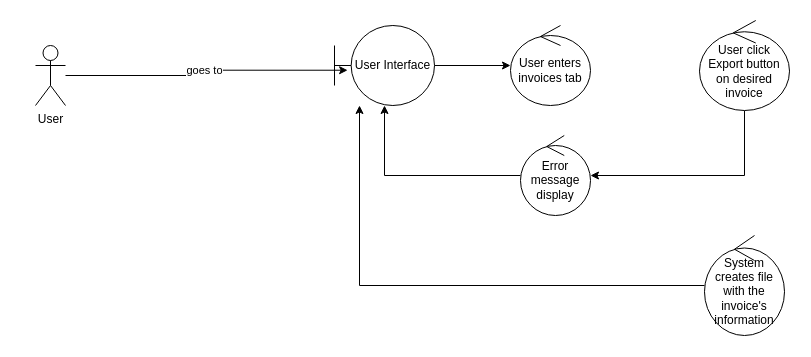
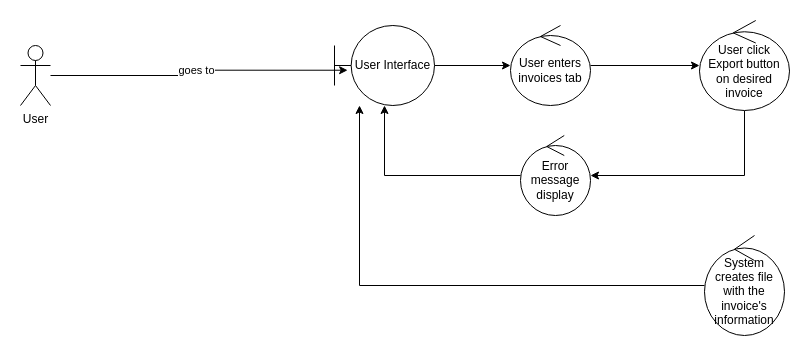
none -> (642, 66)
(51, 76) -> (36, 76)
